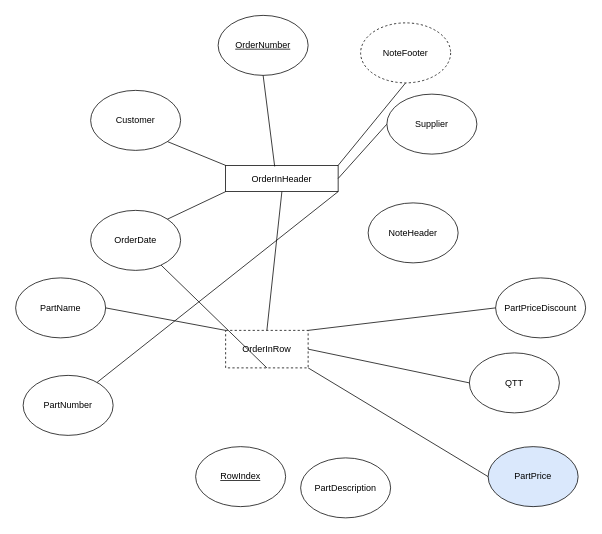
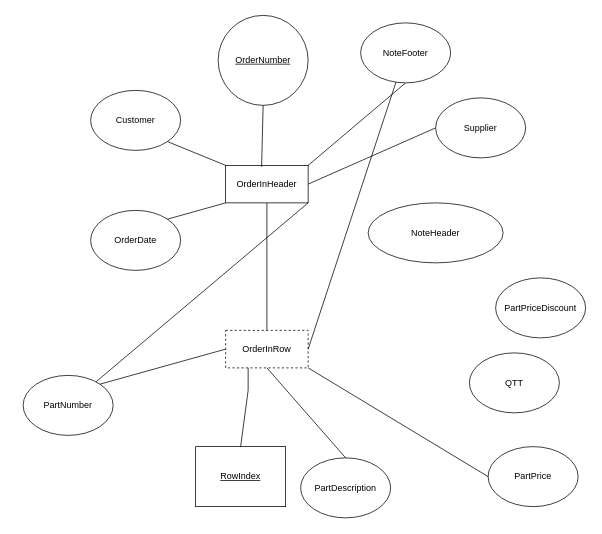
(263, 45) -> (263, 60)
(405, 53) -> (405, 53)
(432, 124) -> (480, 128)
(282, 179) -> (267, 184)
(413, 233) -> (435, 233)
(60, 308) -> none
(214, 317) -> (306, 412)
(165, 319) -> none
(402, 319) -> none
(389, 366) -> (343, 243)
none -> (163, 367)
none -> (246, 407)
(240, 477) -> (240, 477)
(533, 477) -> (533, 477)
